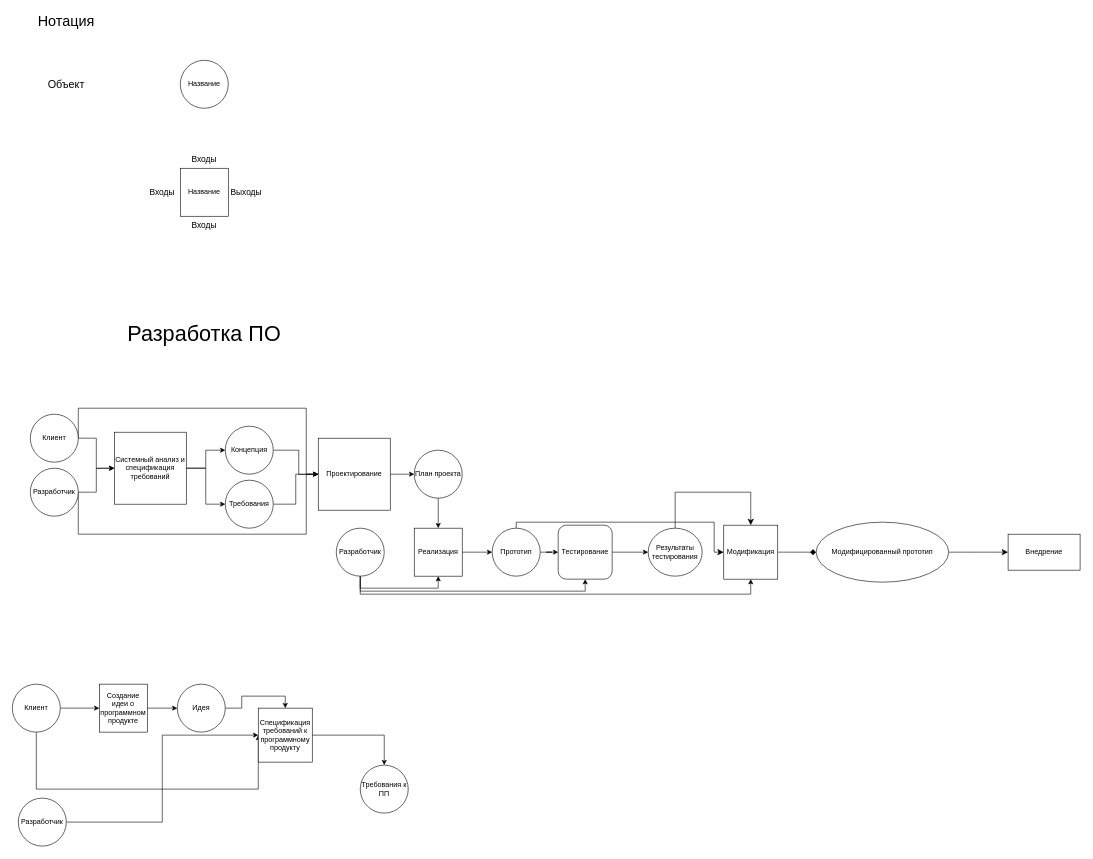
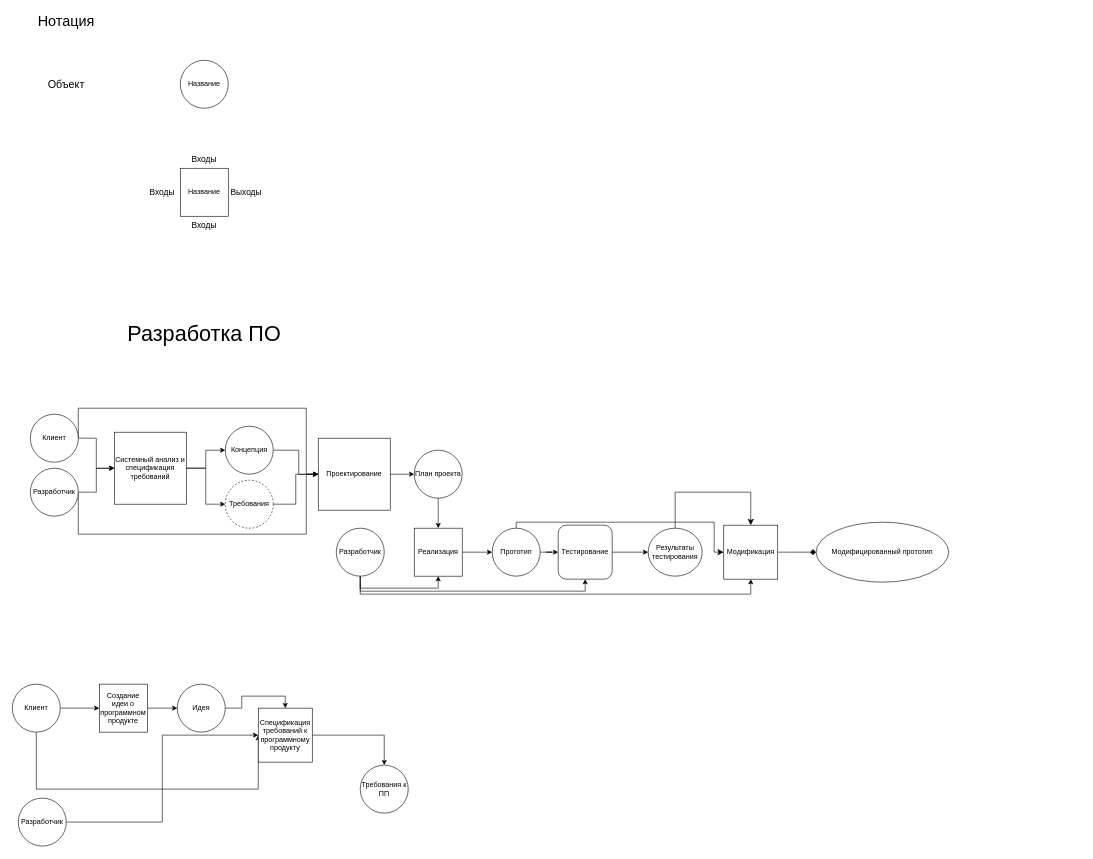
(249, 504) -> (249, 504)
(1002, 552) -> none
(1044, 552) -> none
